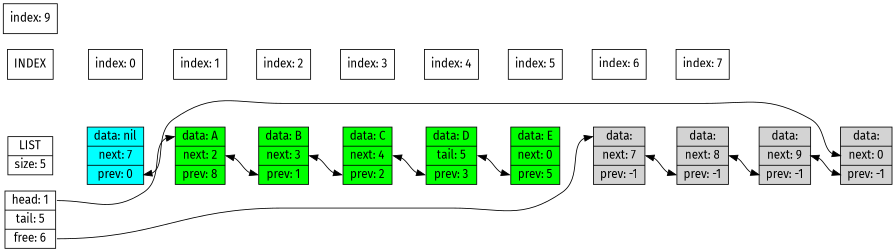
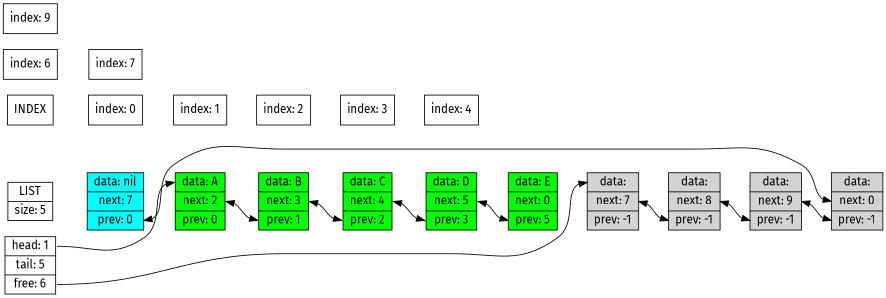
(535, 64) -> none
(451, 155) -> (451, 201)
(200, 174) -> (200, 220)
